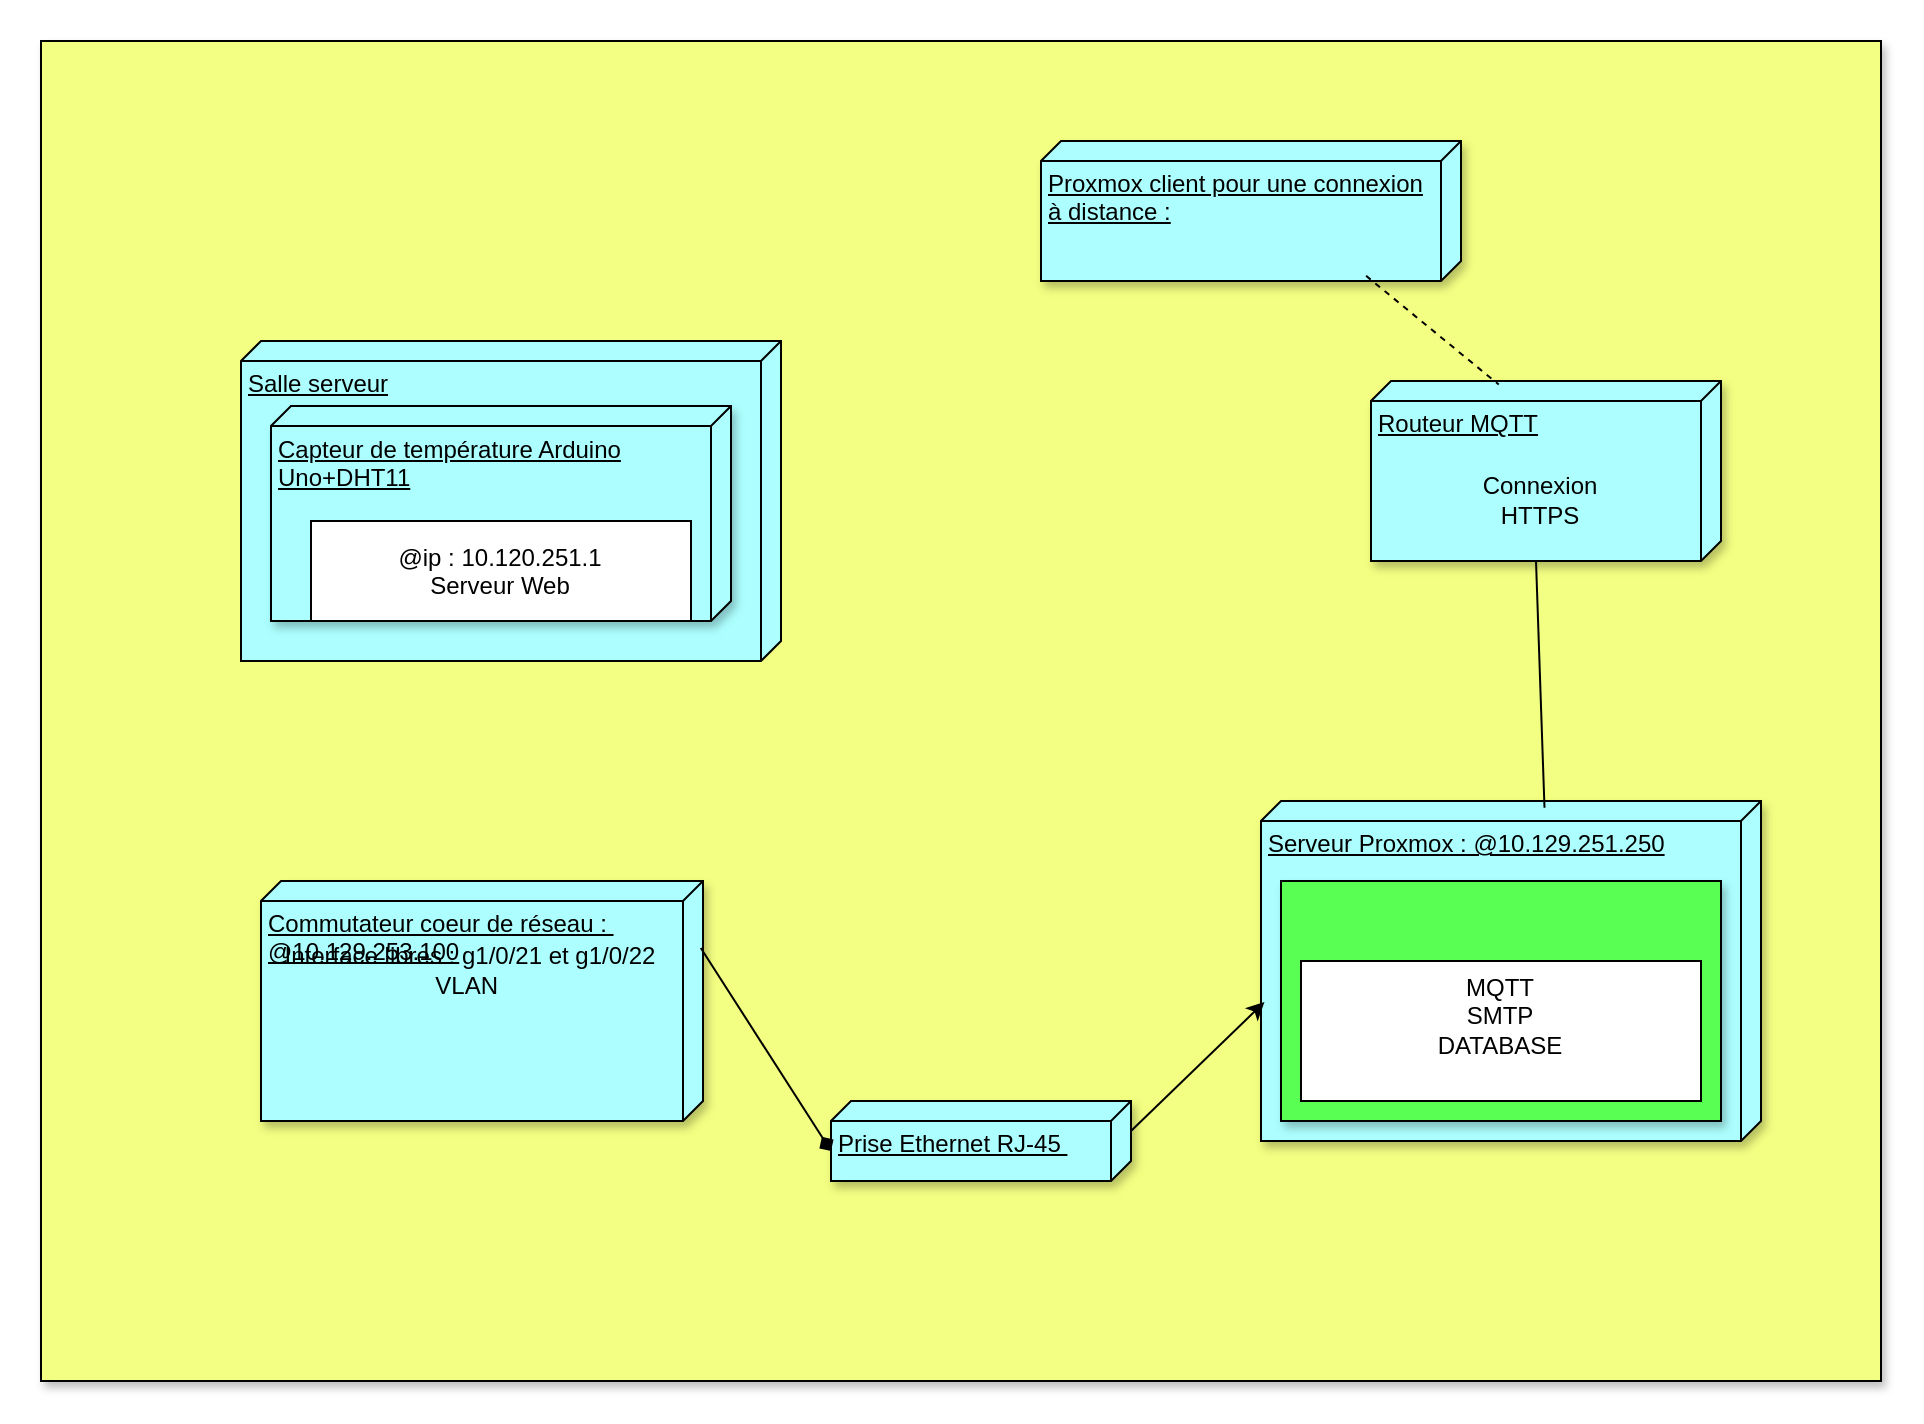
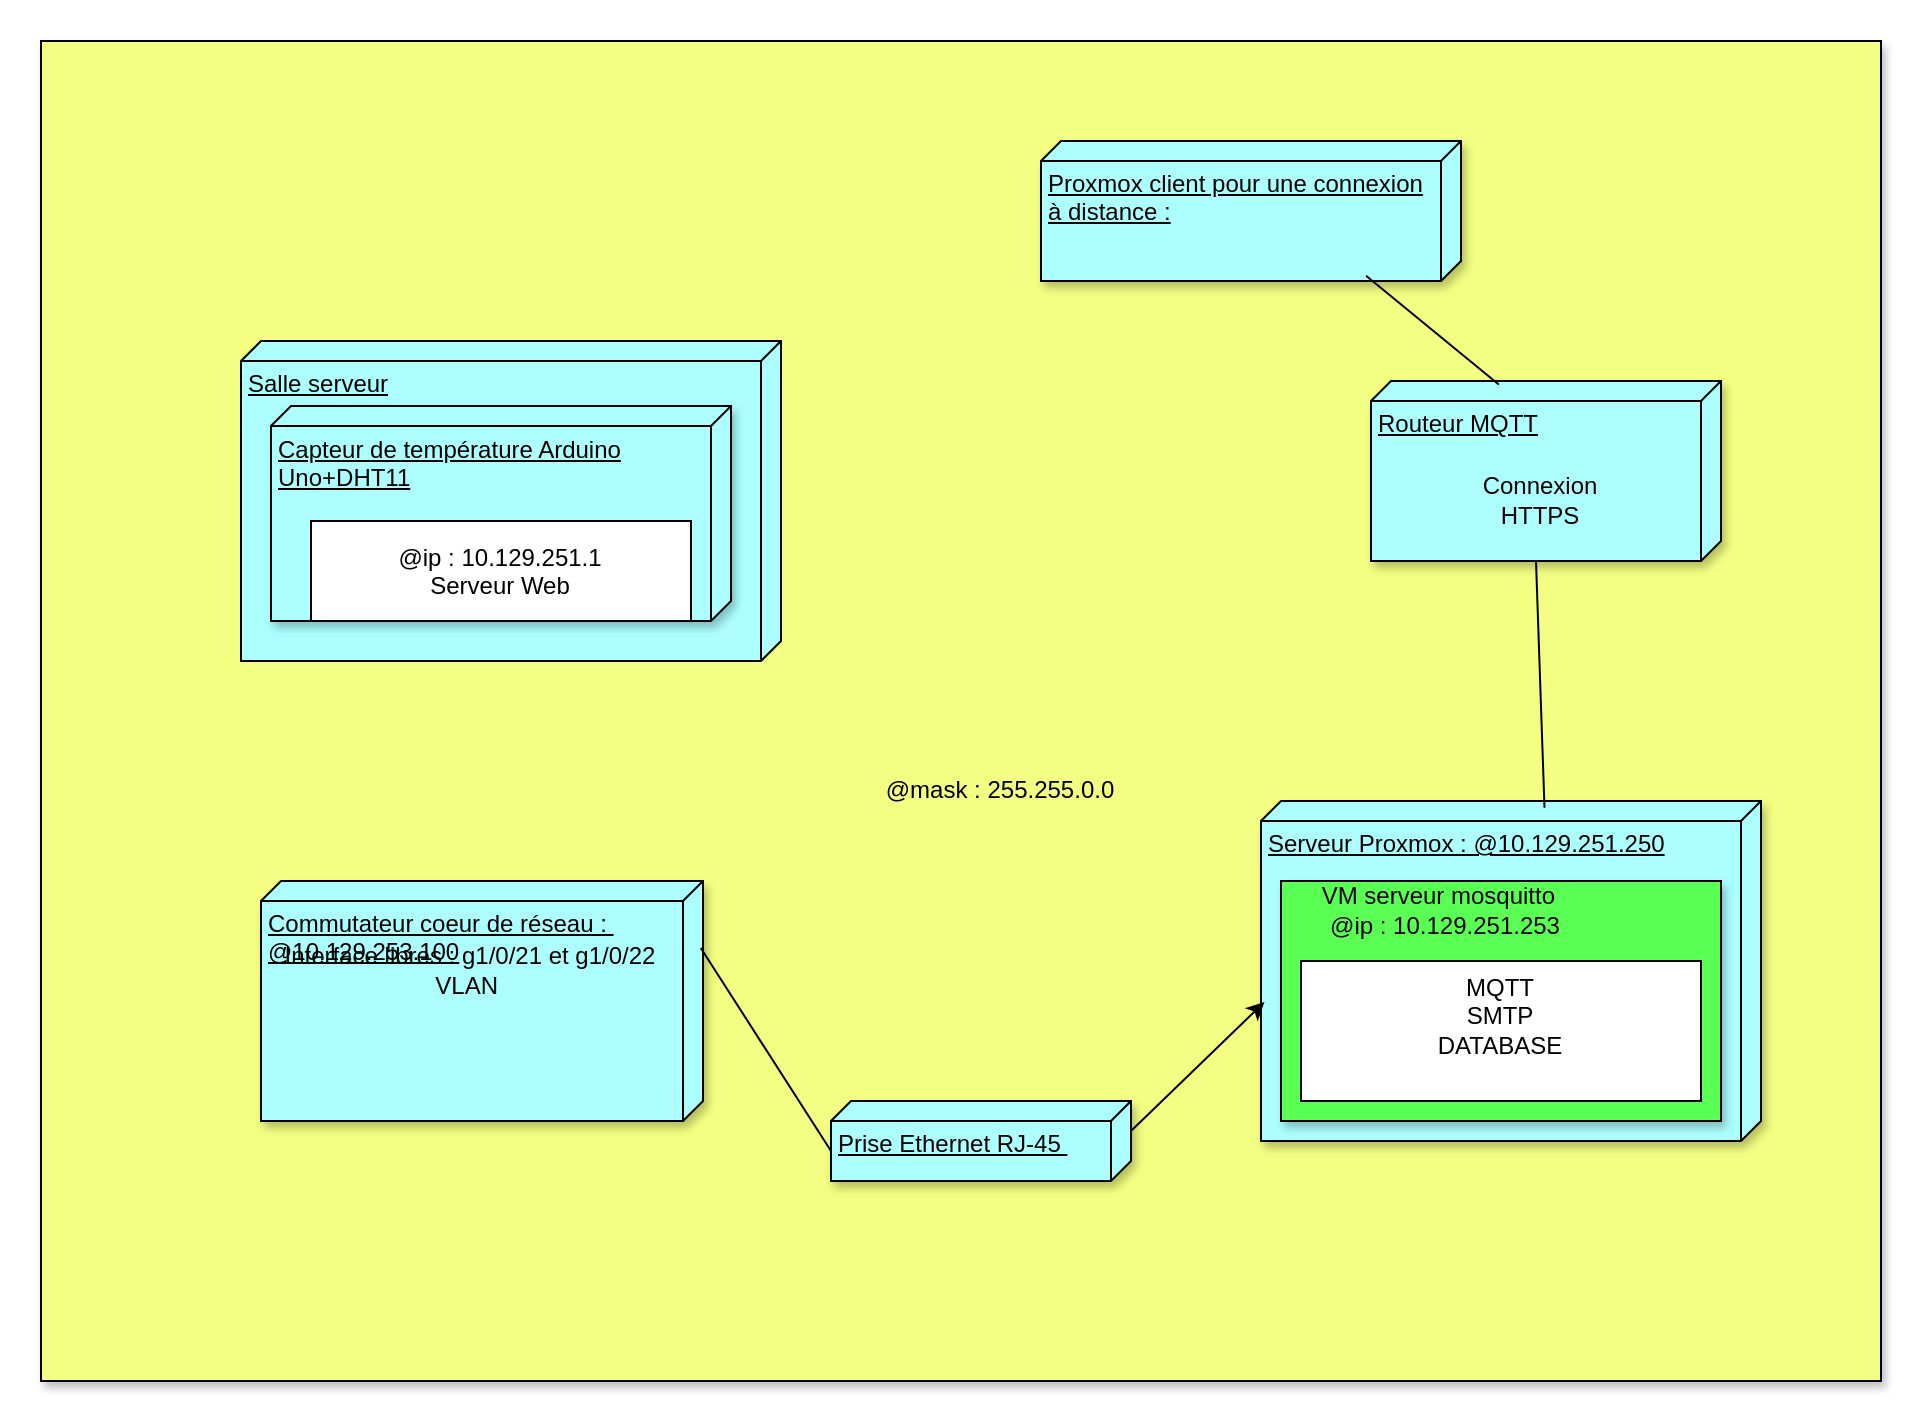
(1420, 320) -> (1420, 320)
(501, 601) -> (501, 601)
none -> (1001, 791)
none -> (1446, 911)
(822, 1137) -> (826, 1143)
